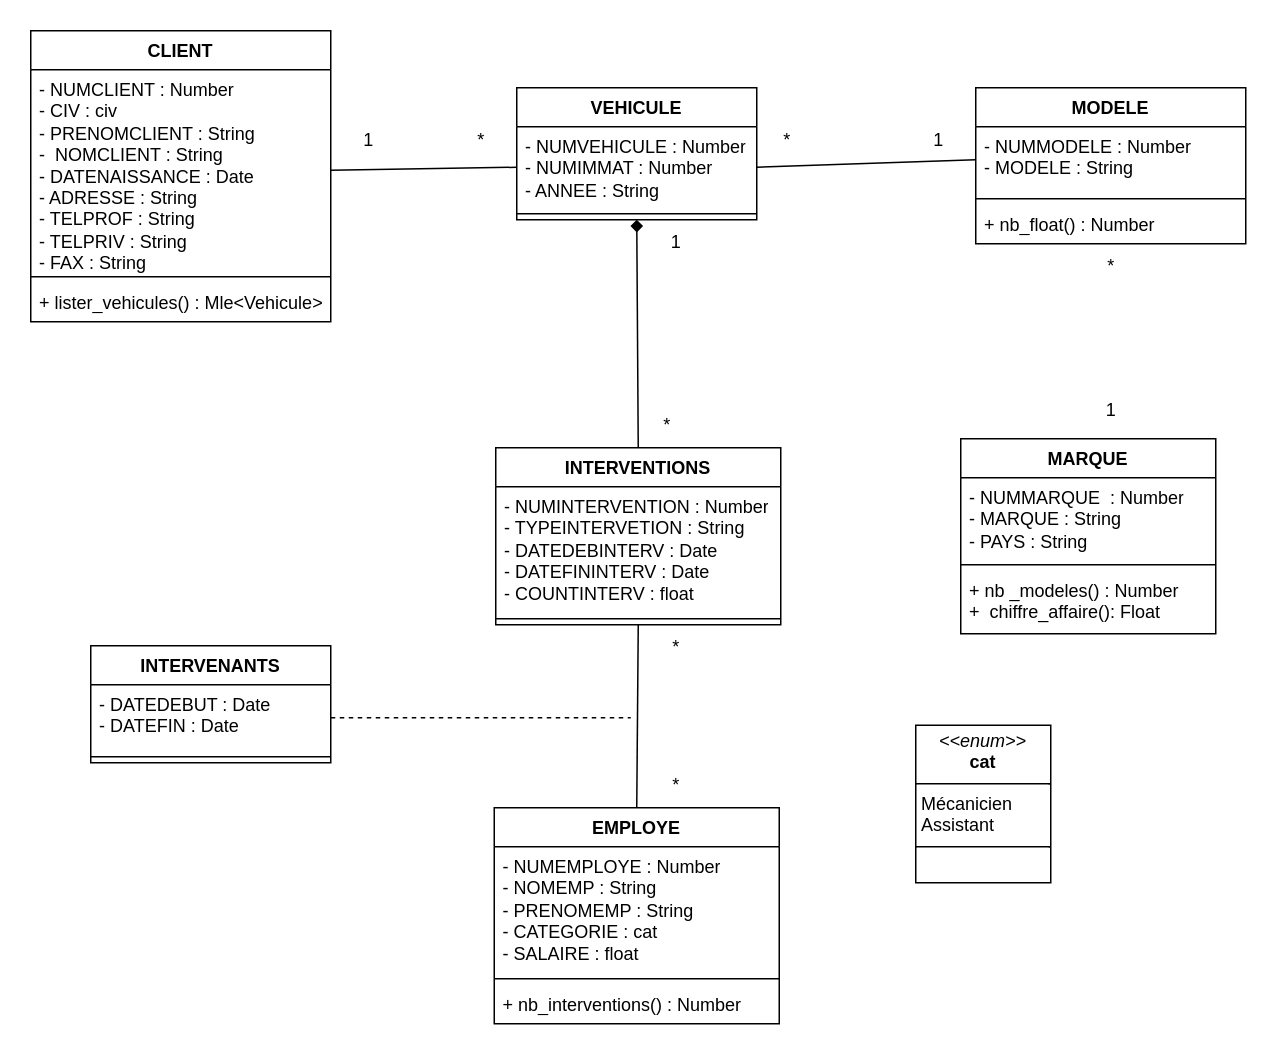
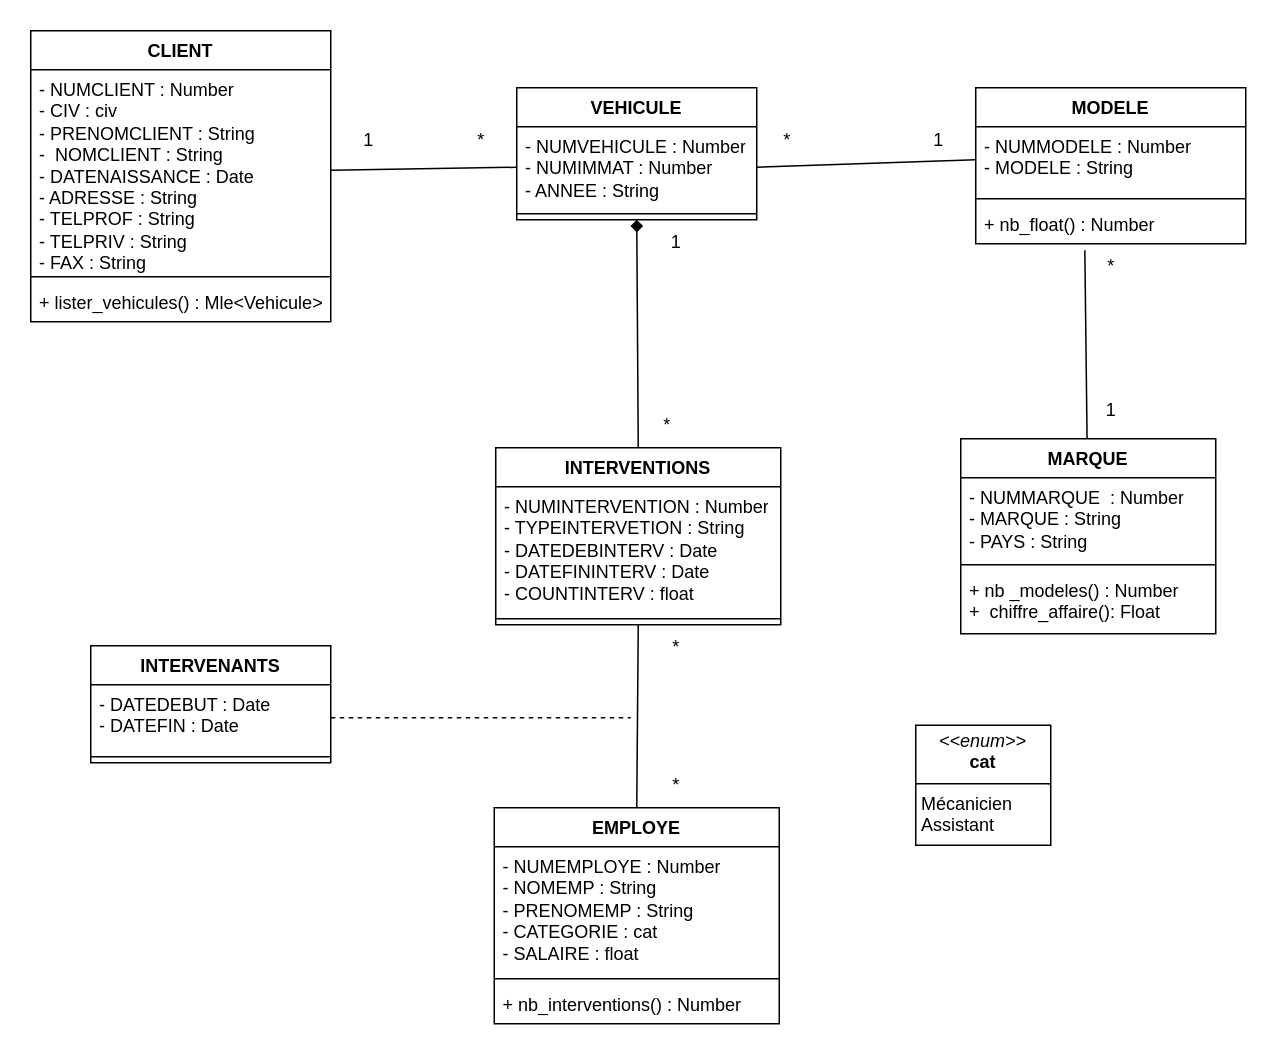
none -> (1086, 345)
(983, 804) -> (983, 785)
